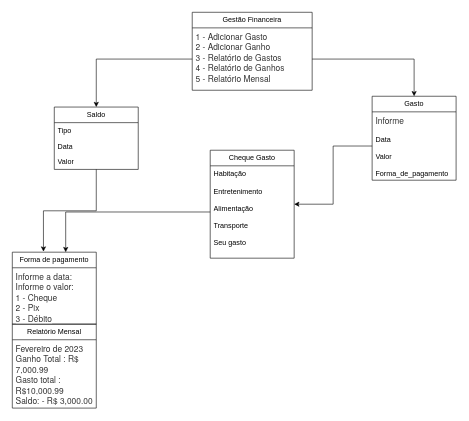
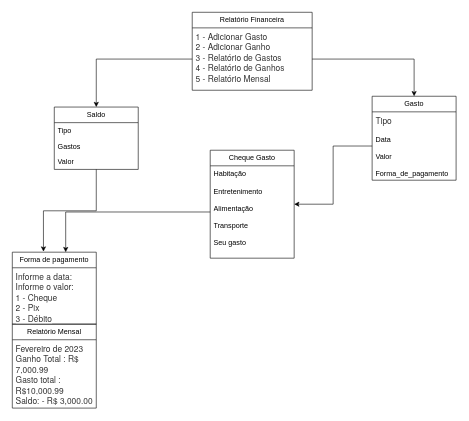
(252, 20) -> (252, 20)
(412, 133) -> (412, 133)
(66, 147) -> (70, 147)
